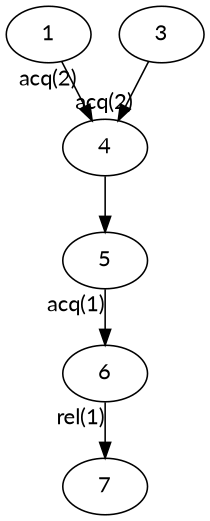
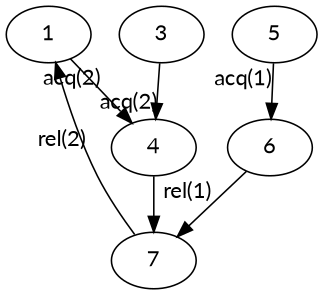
none -> (90, 160)
(105, 196) -> (154, 196)
